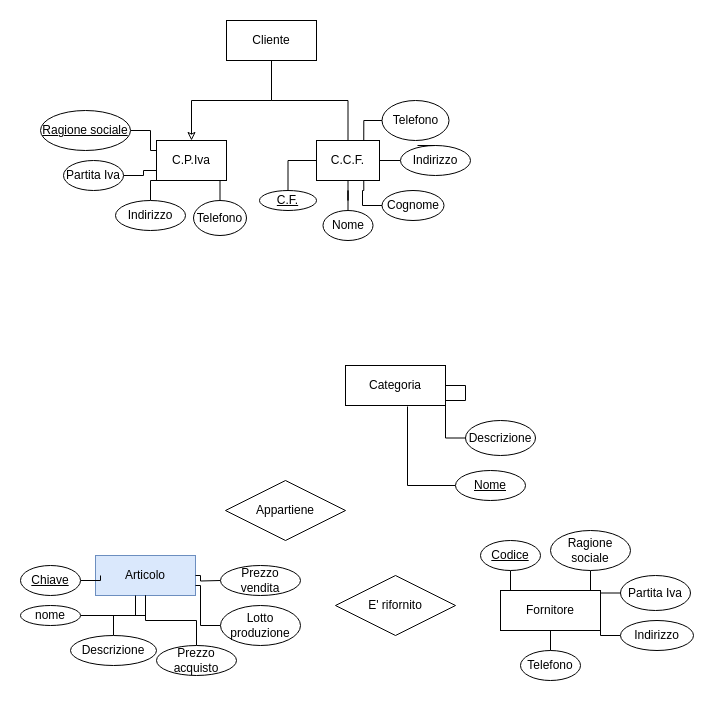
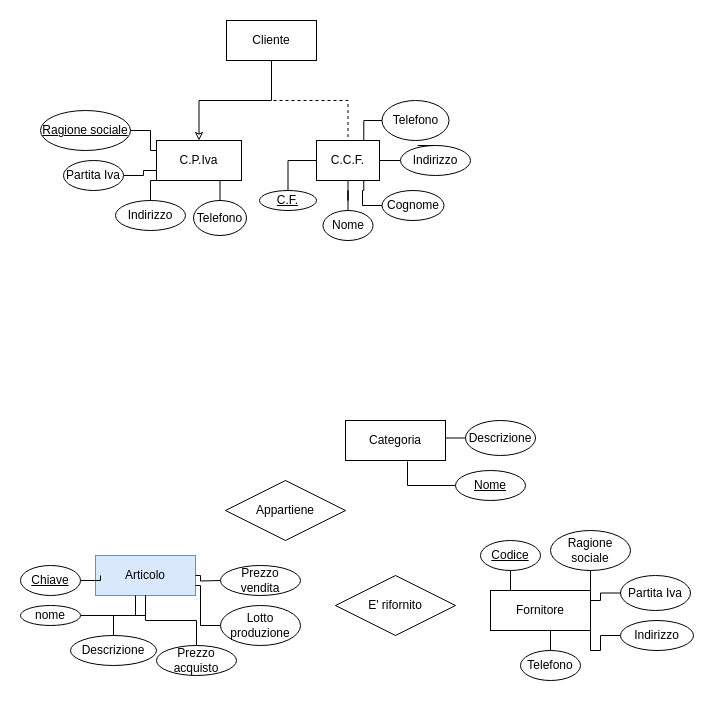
(330, 101) -> (330, 101)
(192, 161) -> (199, 161)
(396, 386) -> (396, 441)
(551, 611) -> (541, 611)
